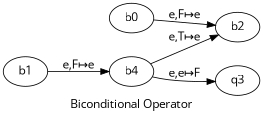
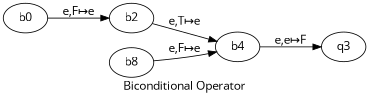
(181, 51) -> (181, 31)
(25, 72) -> (132, 62)
